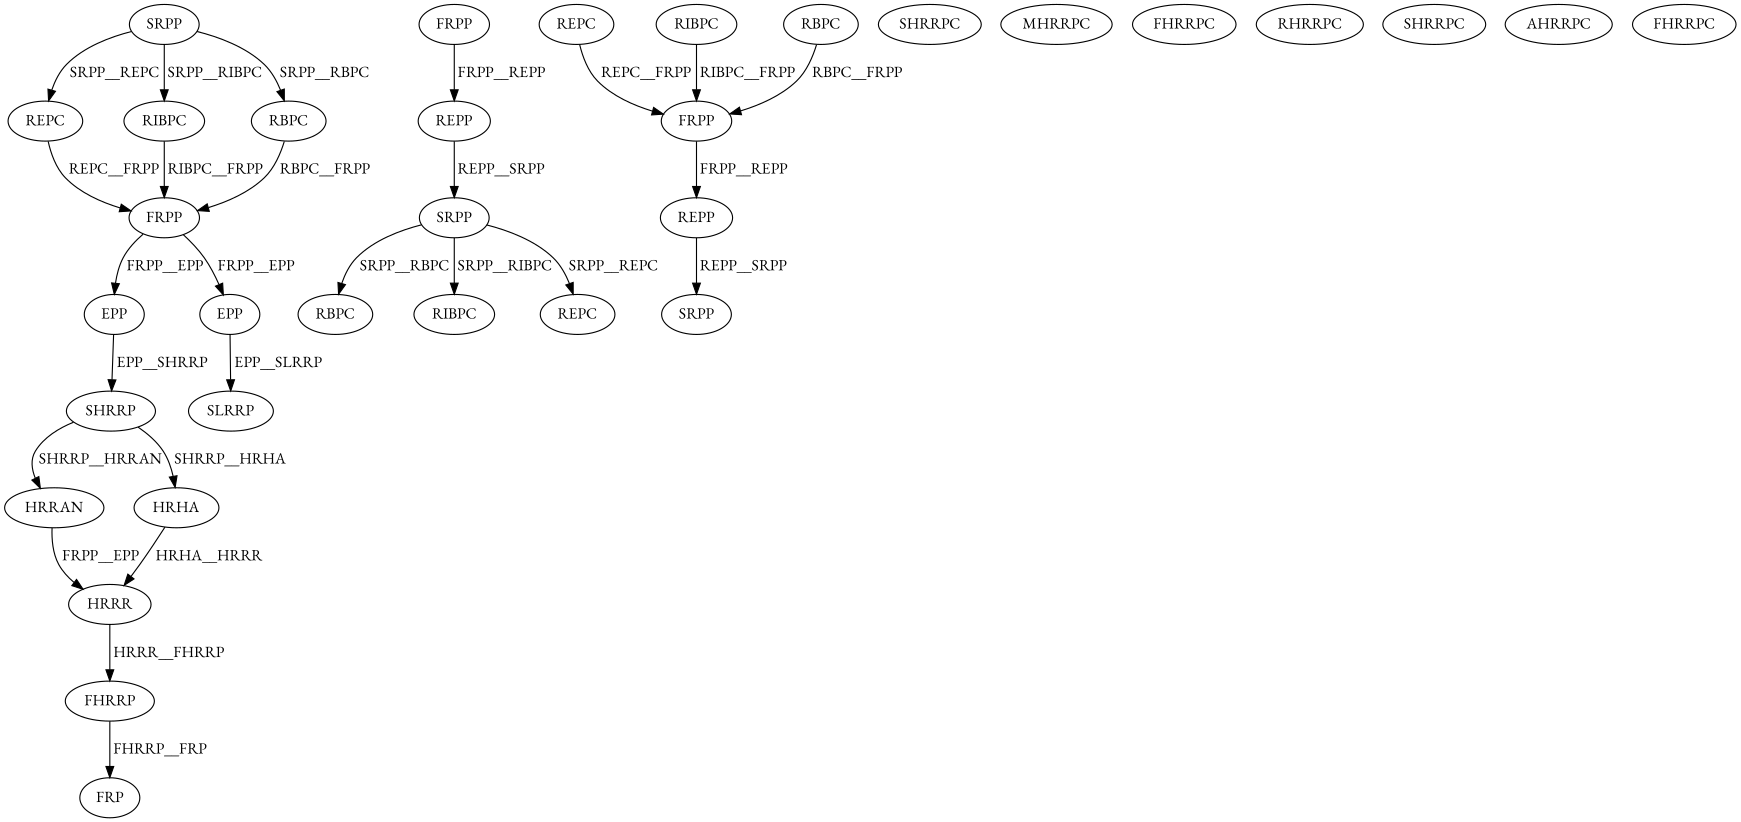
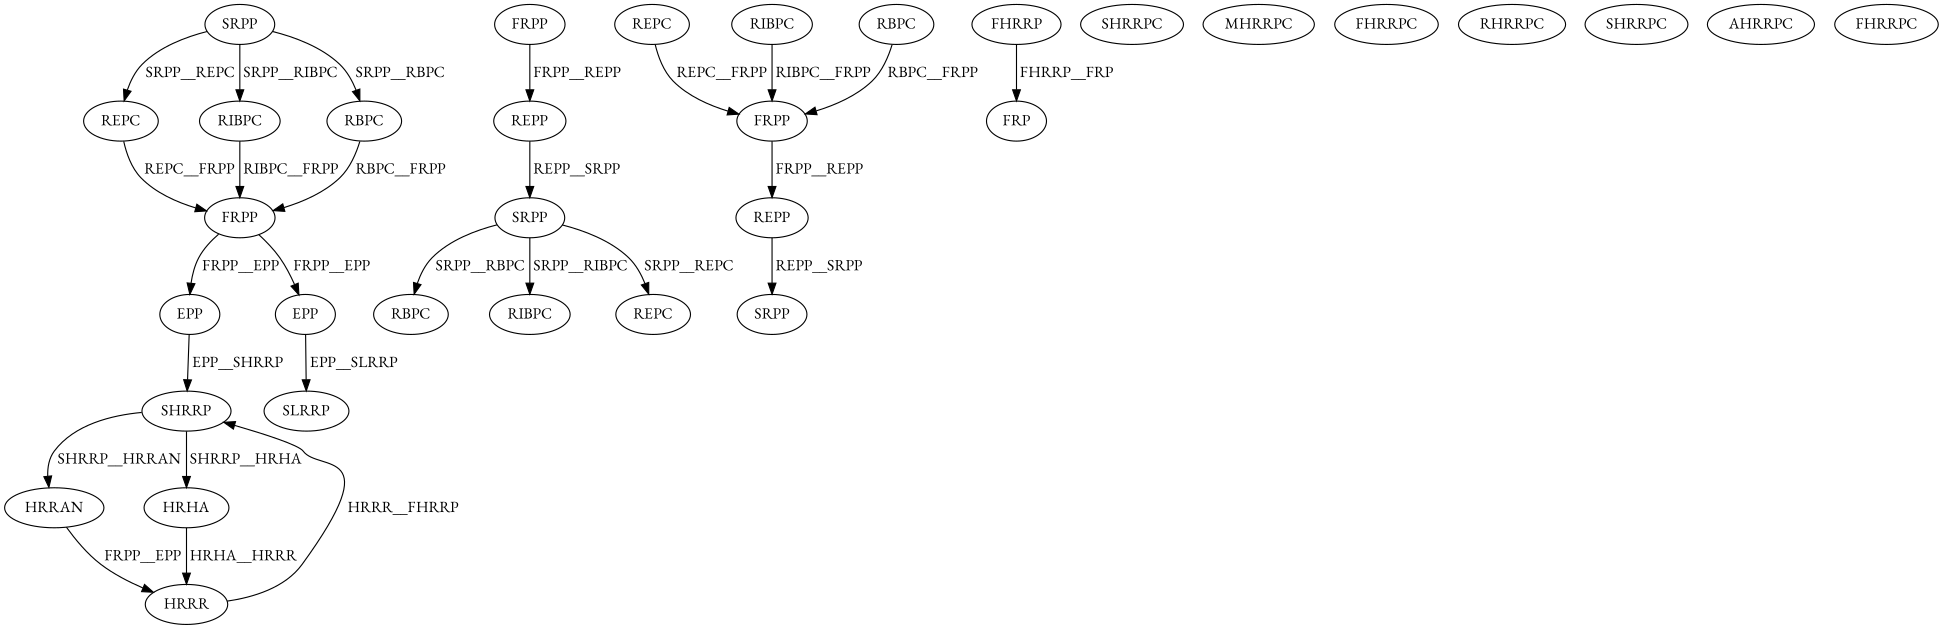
(110, 647) -> (338, 506)
